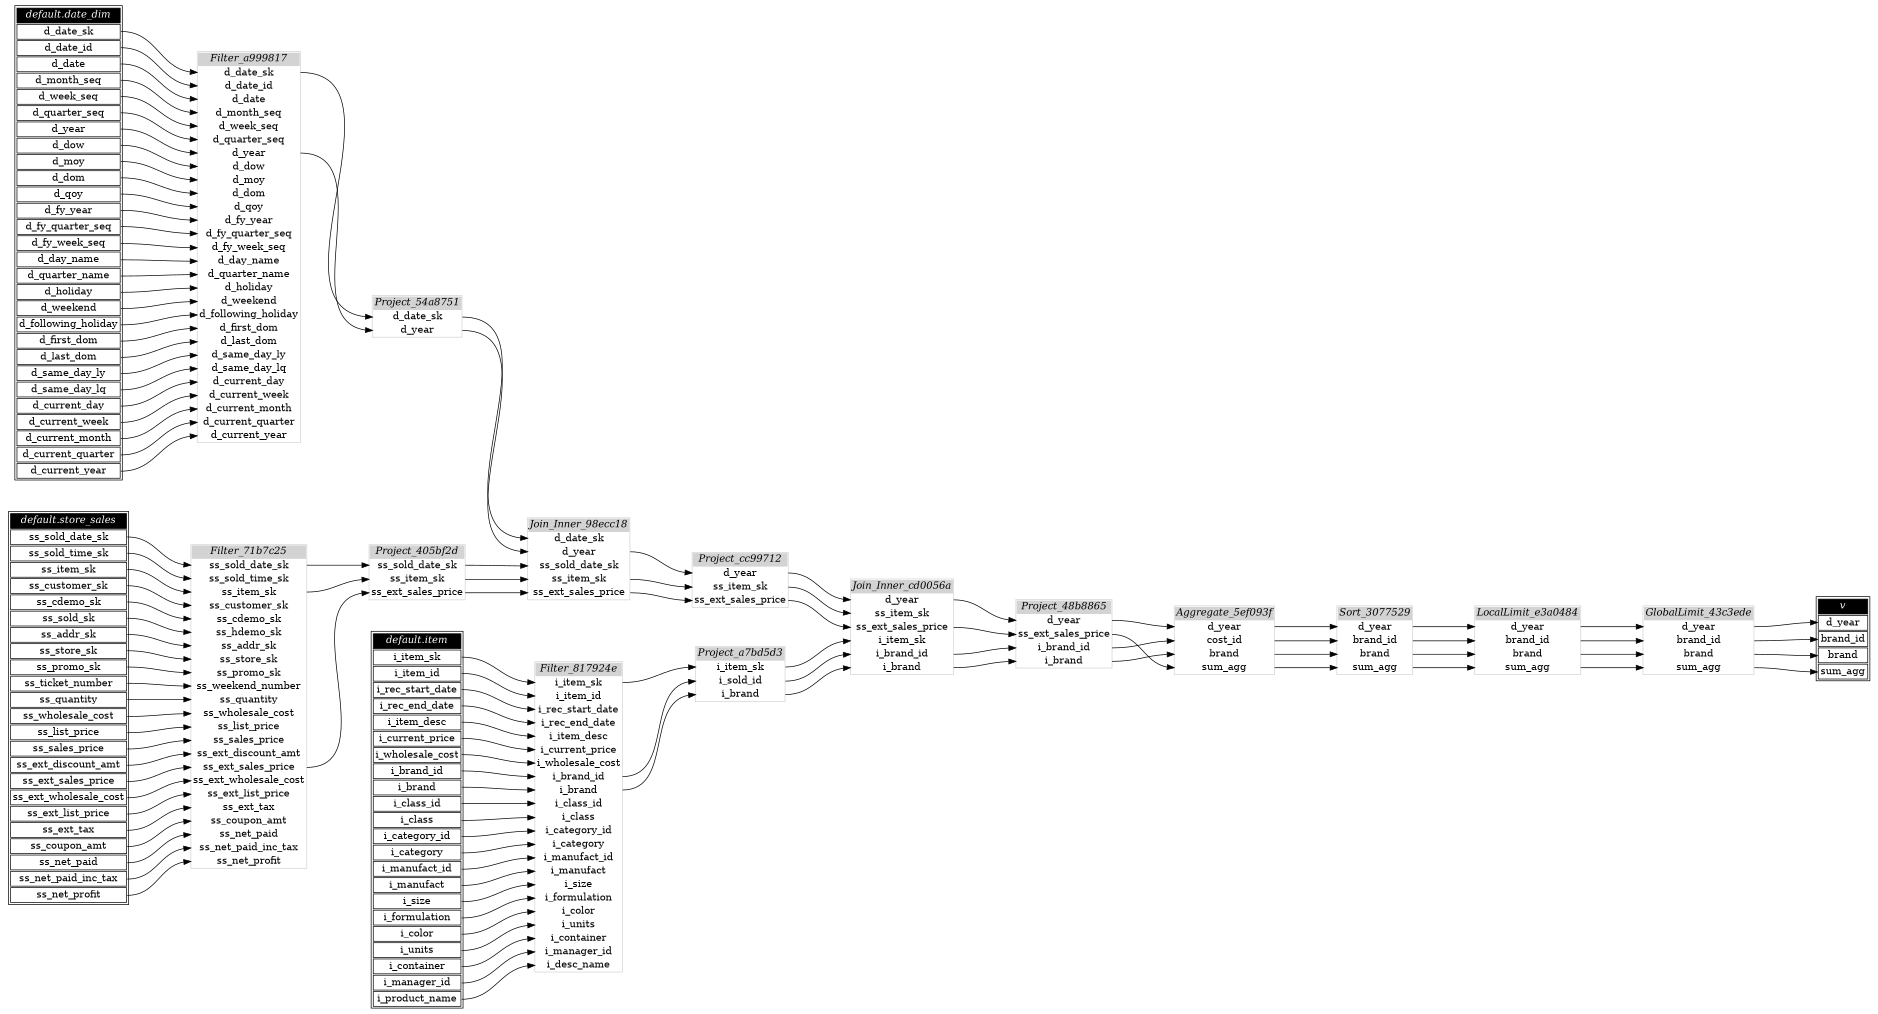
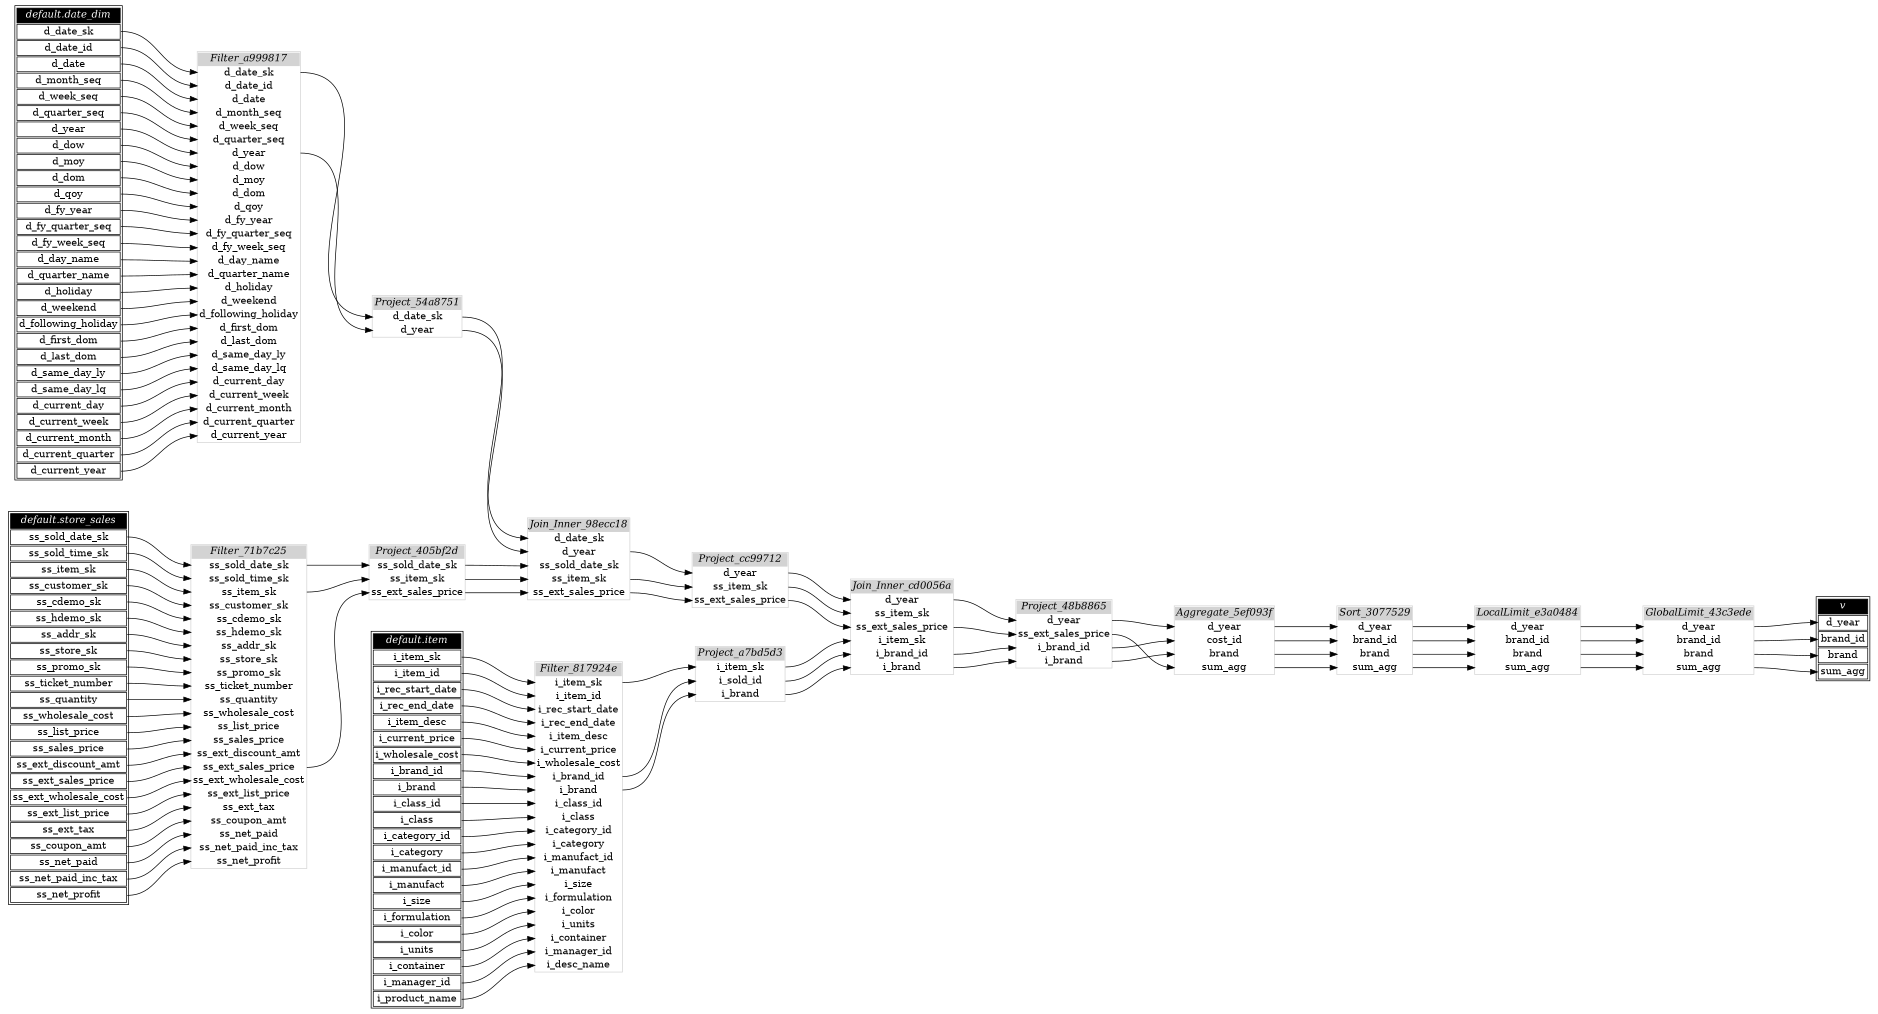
(69, 618) -> (69, 618)
(249, 686) -> (249, 686)
